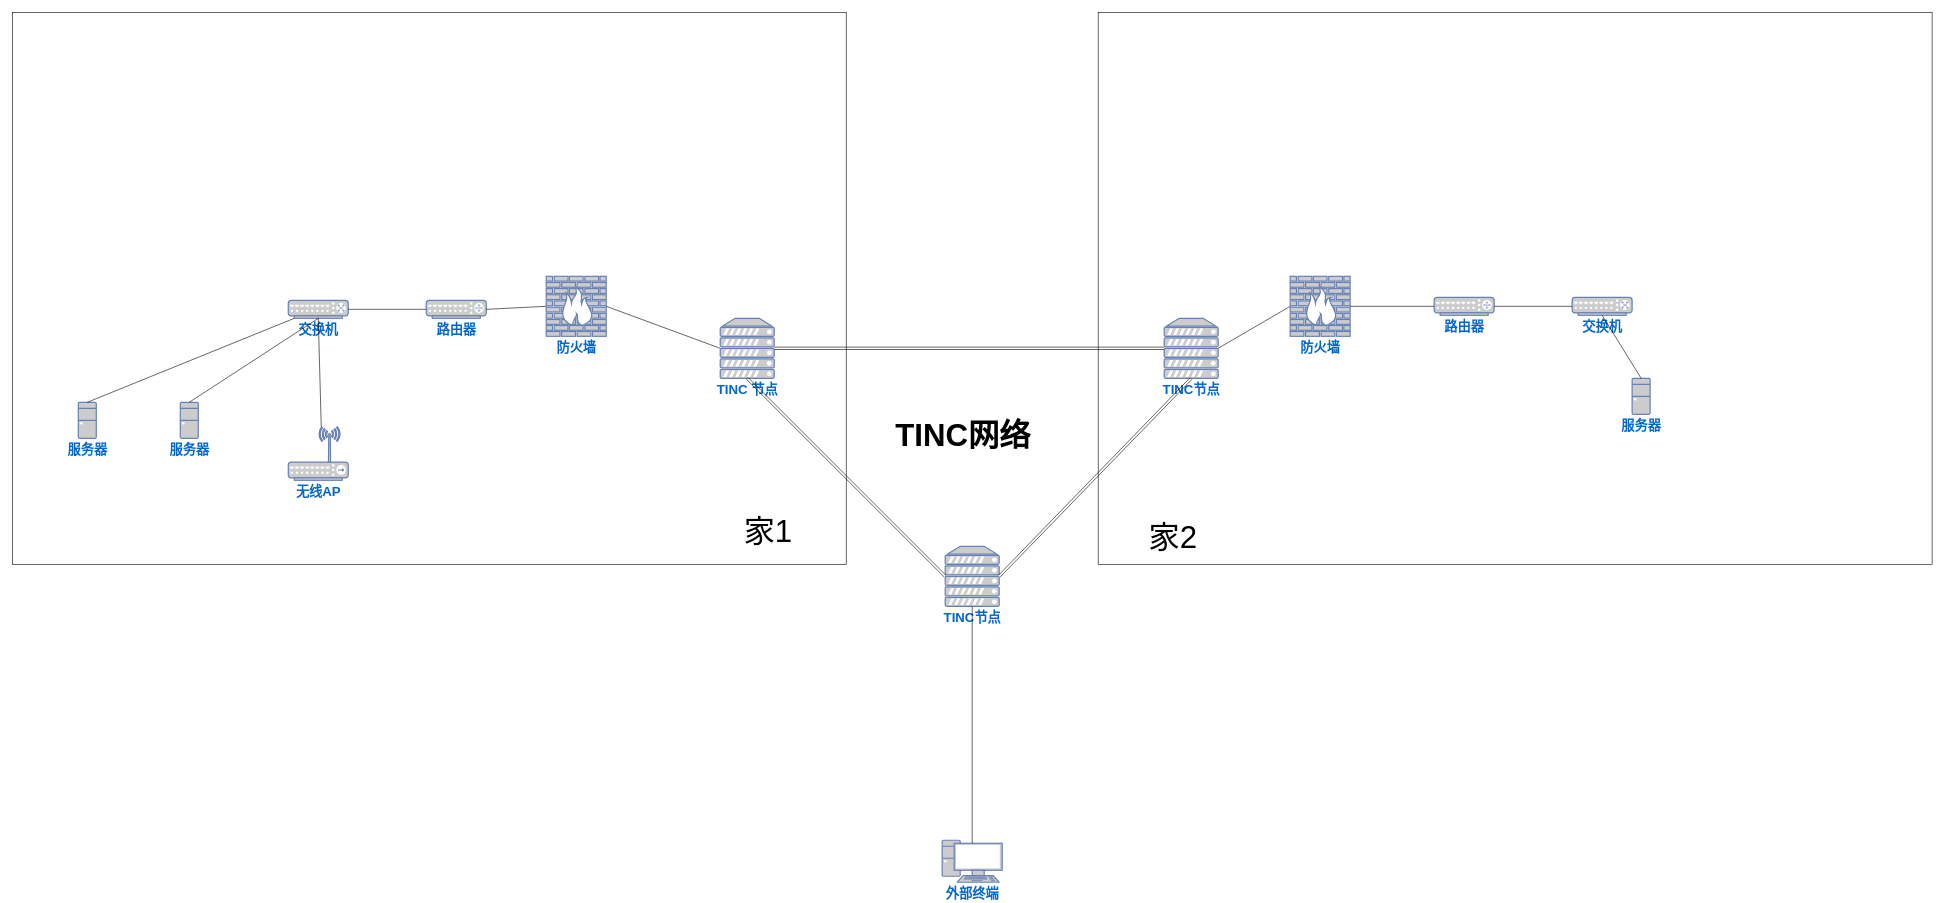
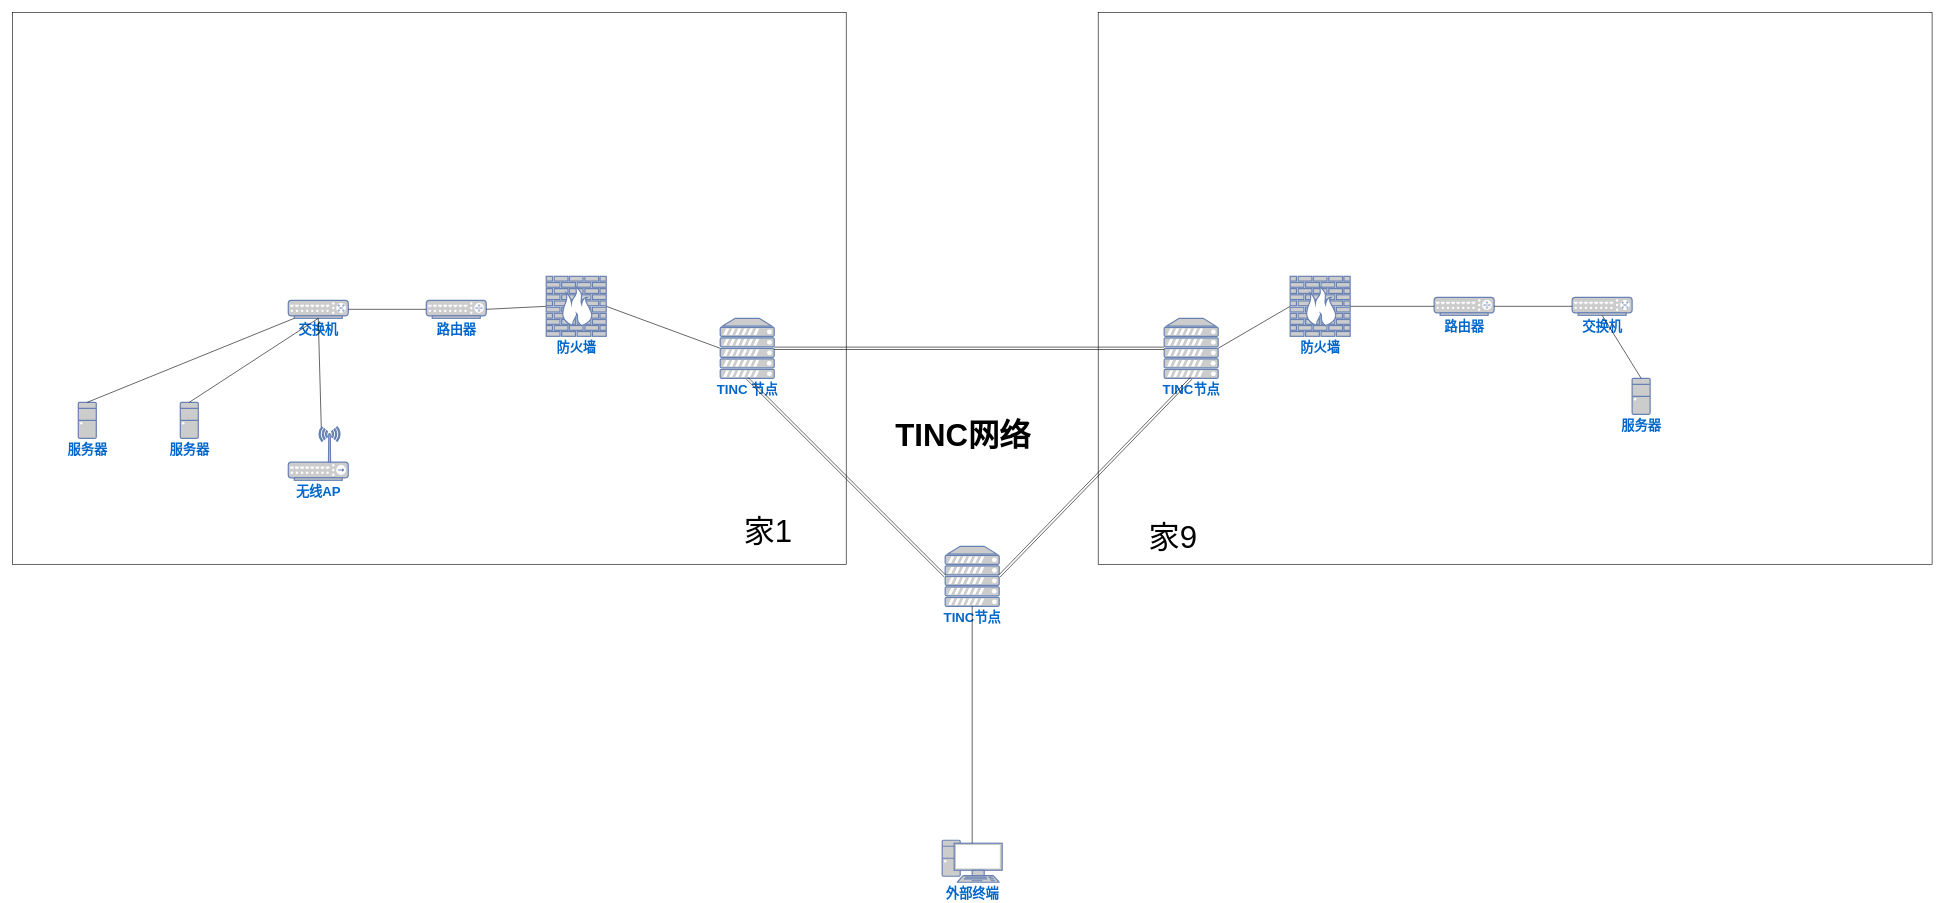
(1173, 537) -> (1173, 537)
